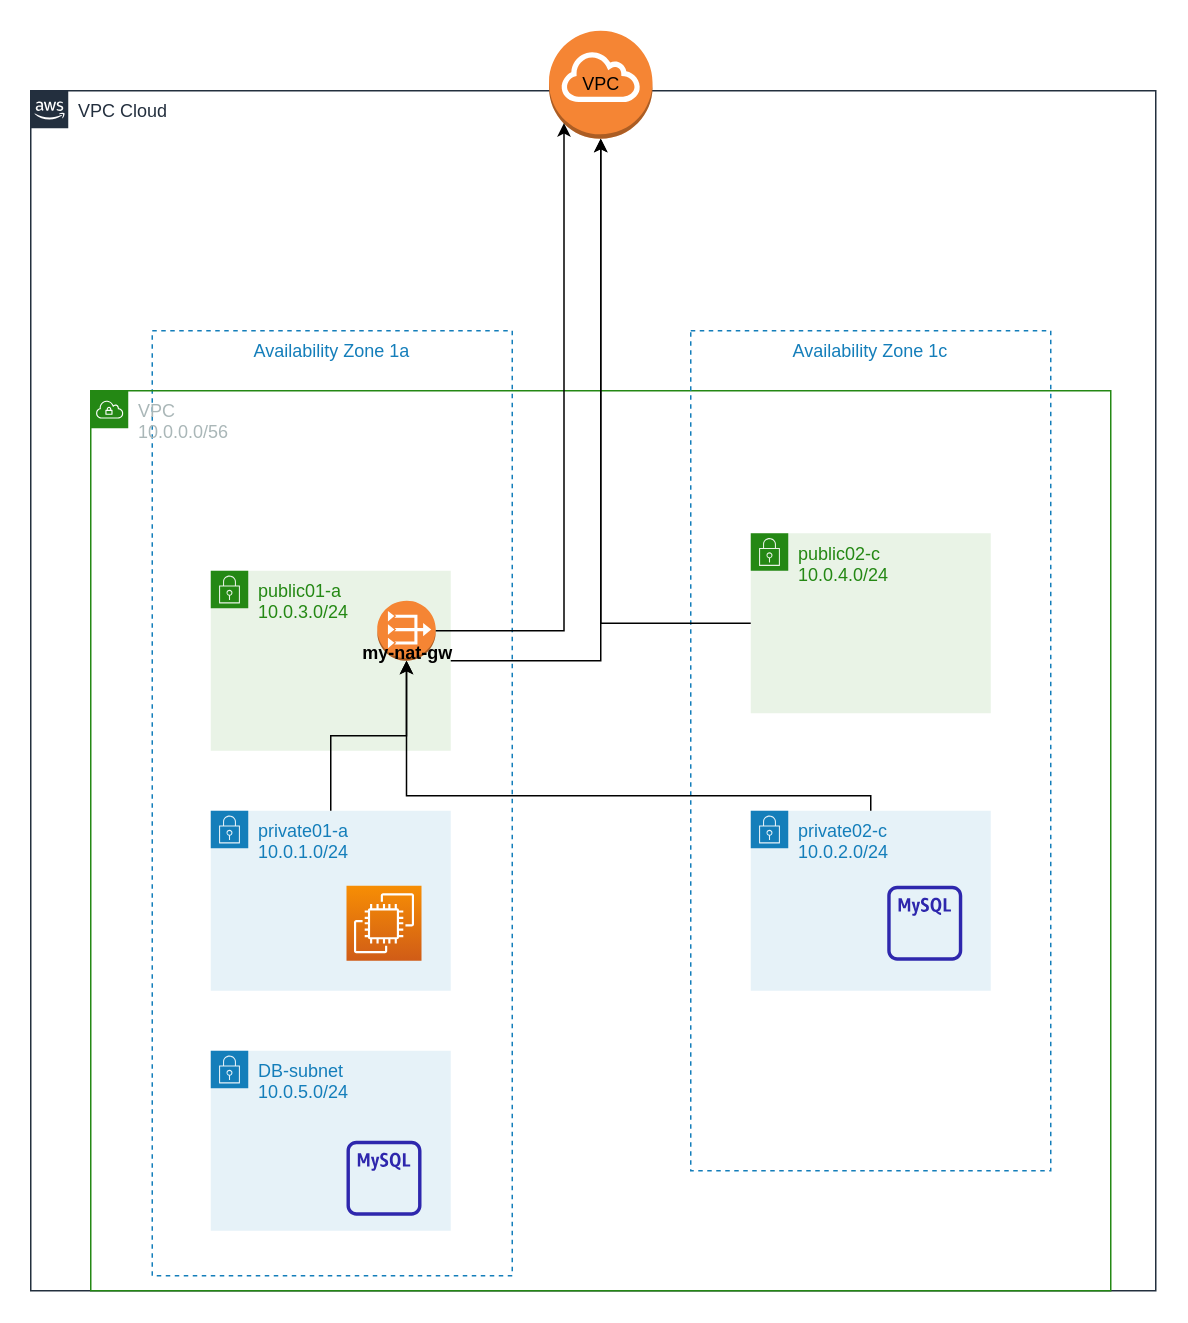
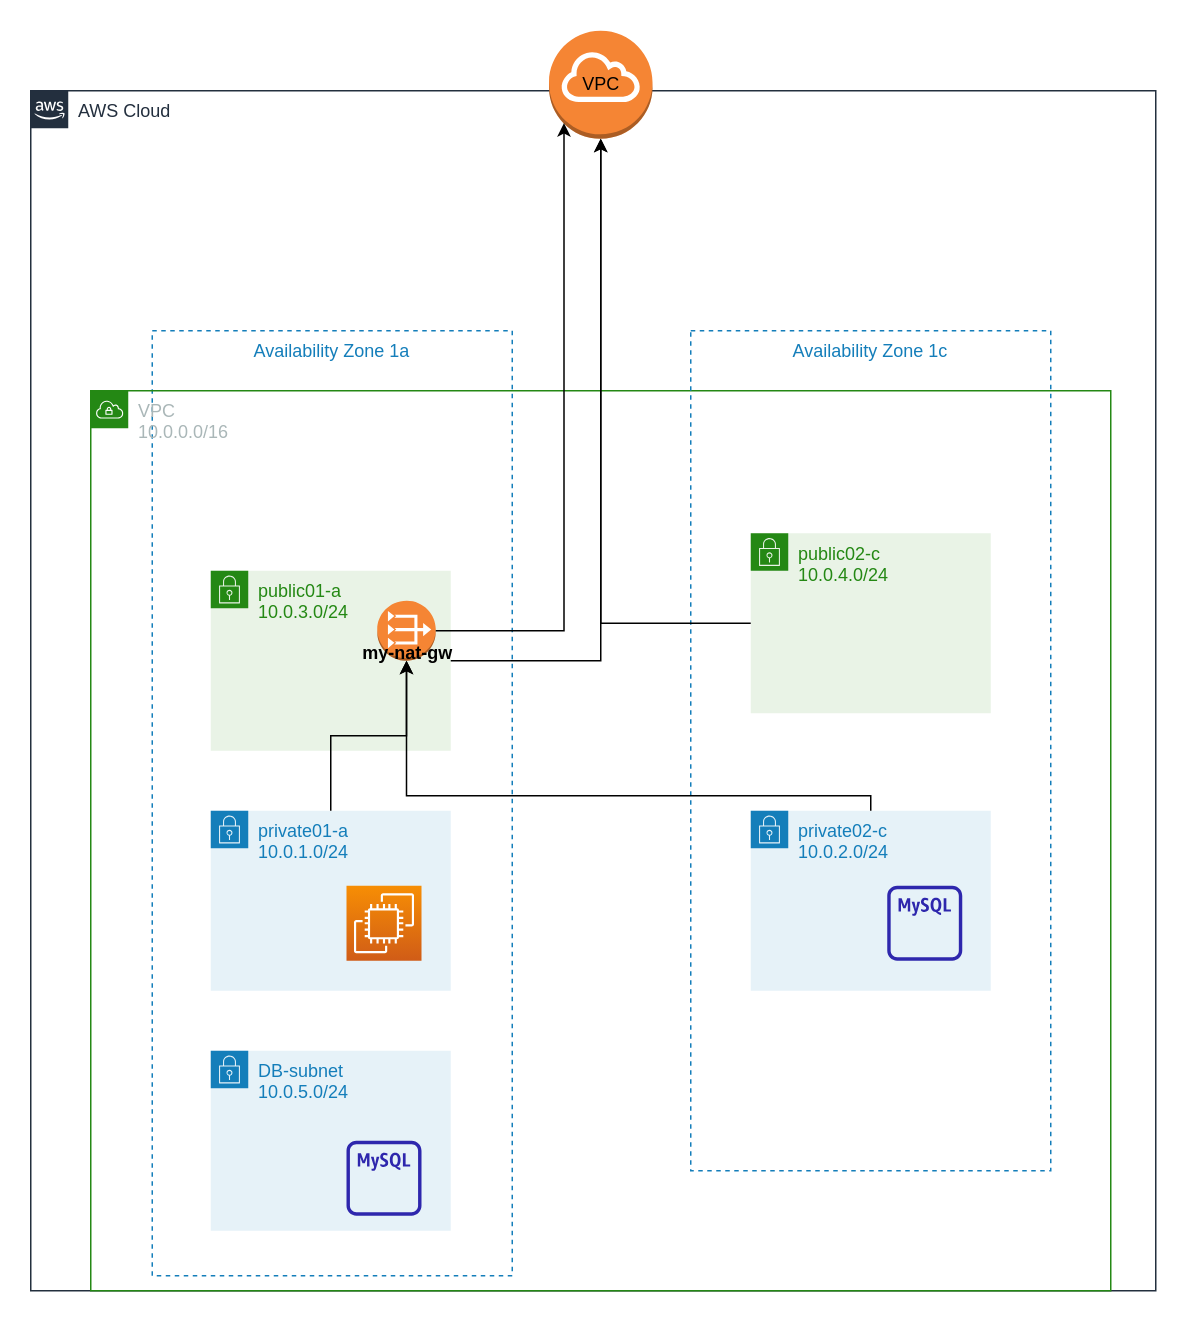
(119, 112) -> (119, 112)
(187, 423) -> (187, 423)
